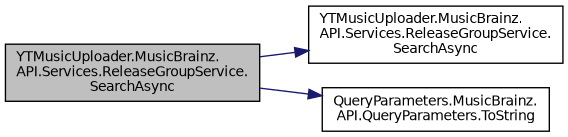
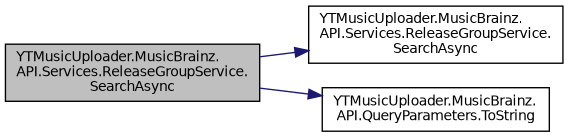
(436, 109) -> (436, 109)
